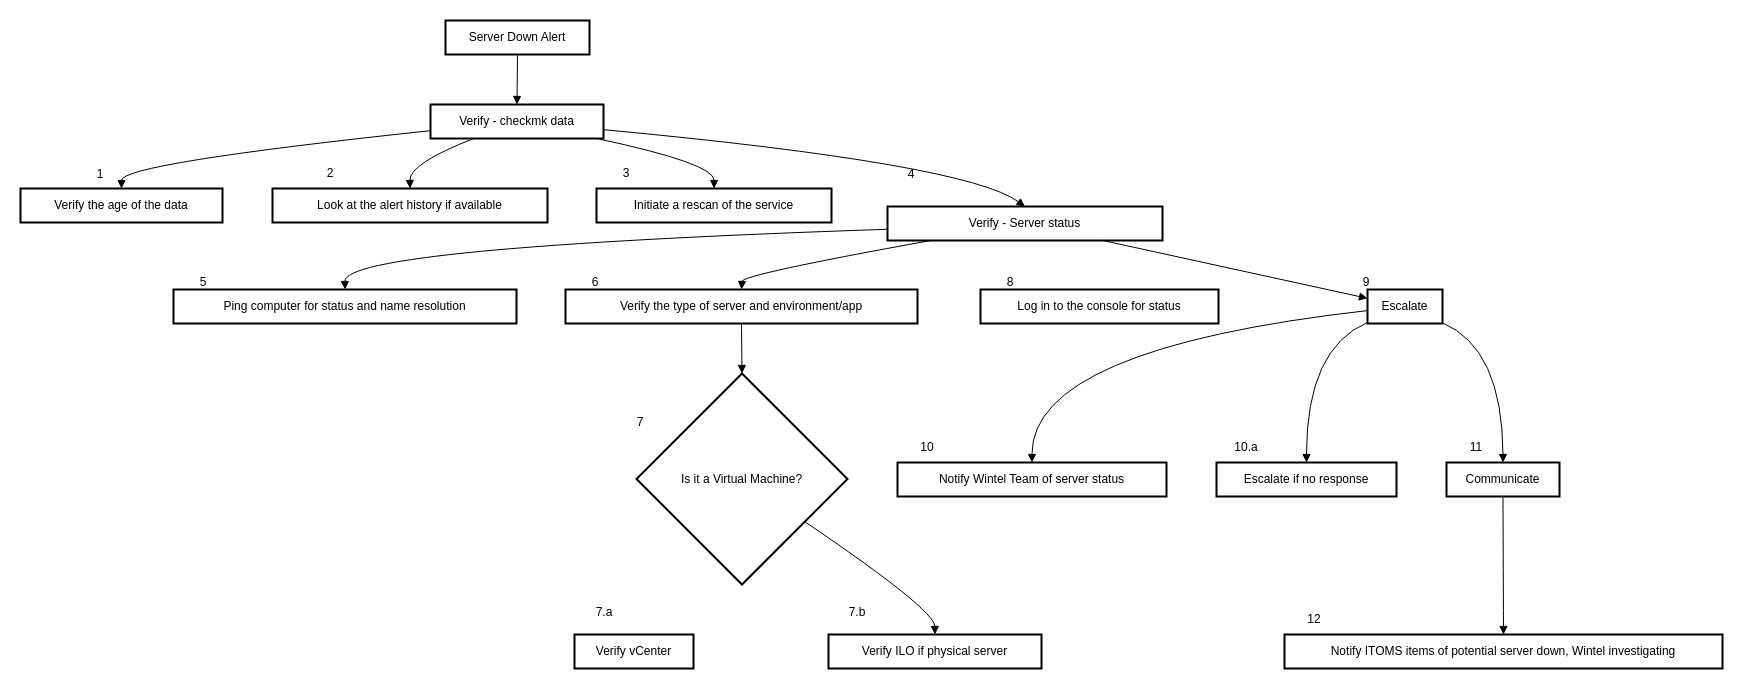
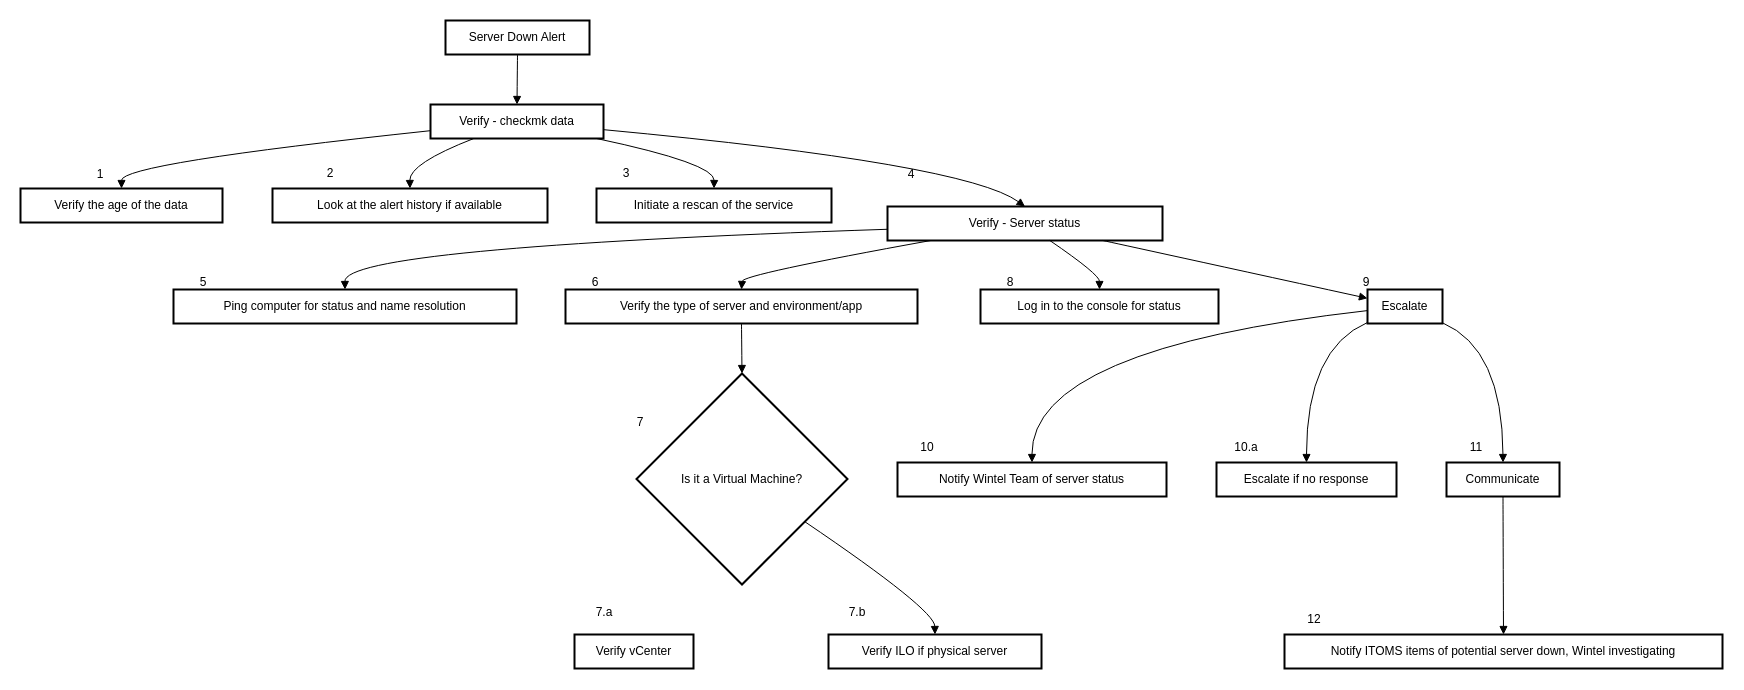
none -> (1074, 258)
